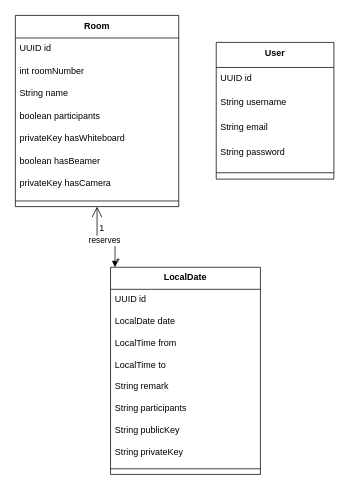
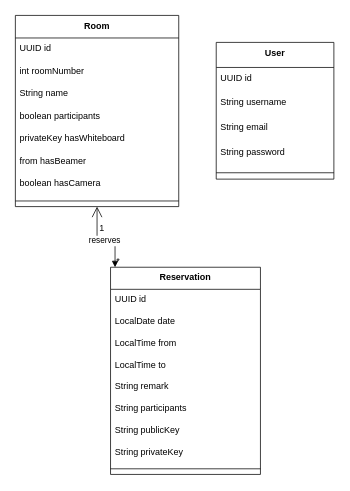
(60, 161) -> (54, 161)
(68, 183) -> (60, 183)
(185, 278) -> (185, 278)
